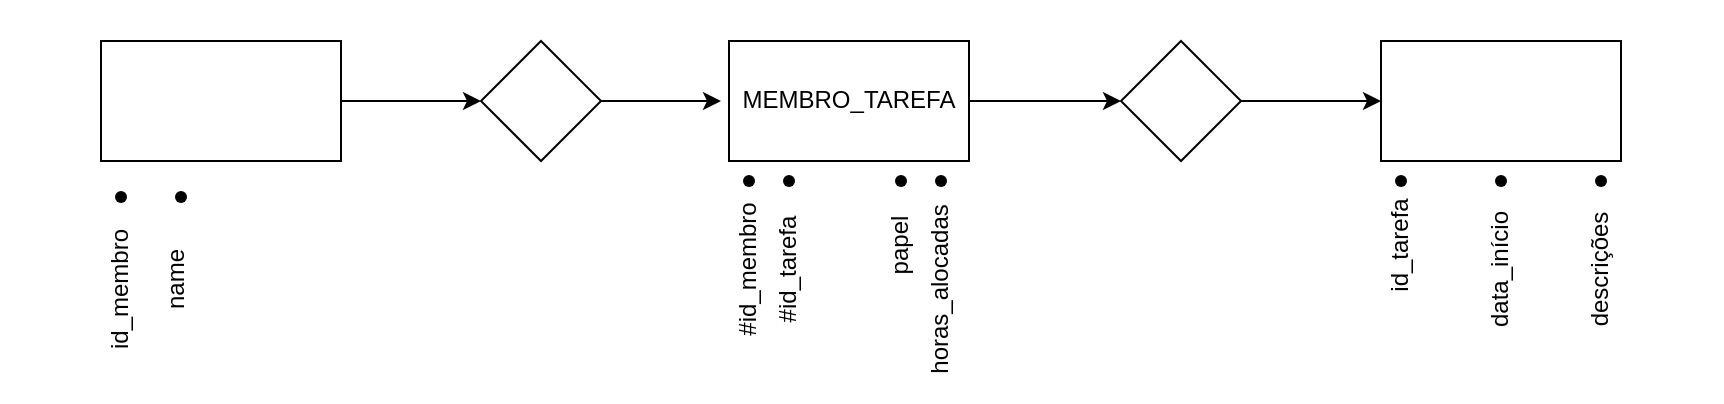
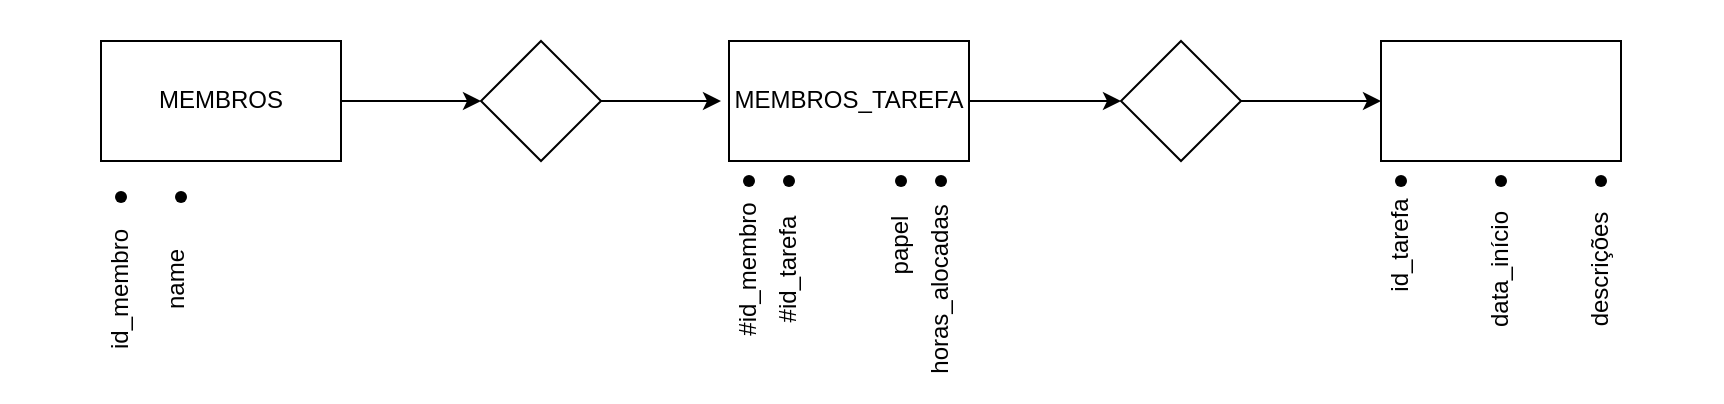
none -> (221, 101)
(850, 101) -> (850, 101)
